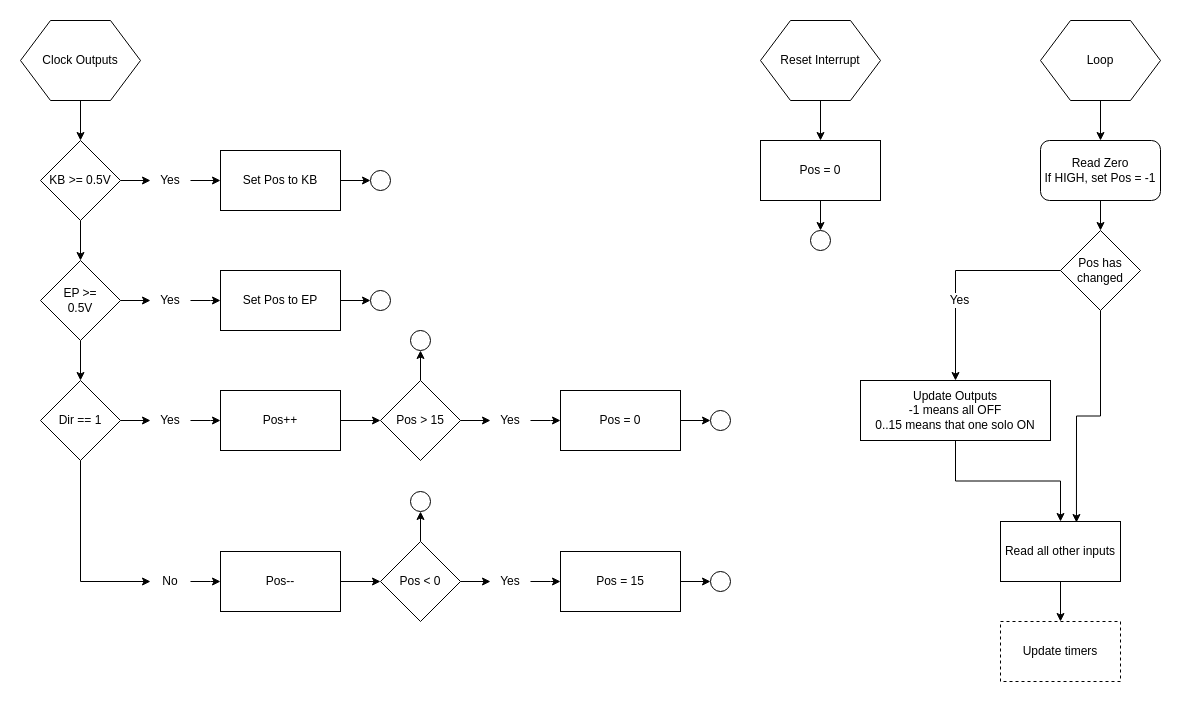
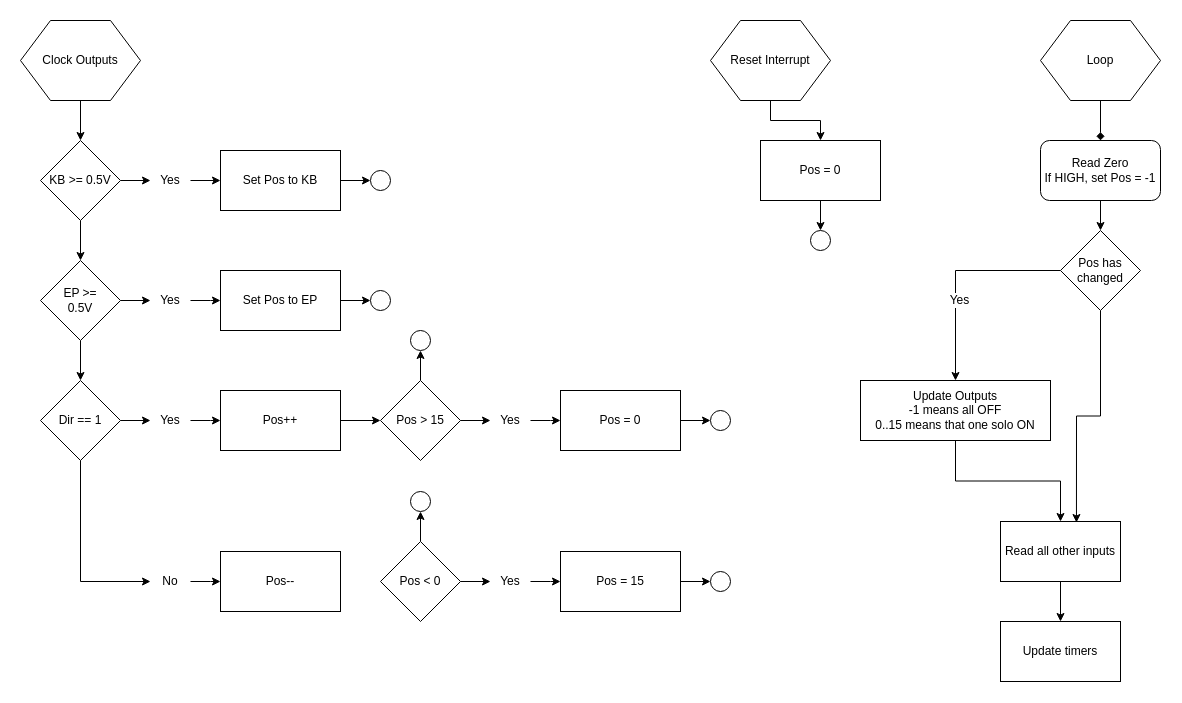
(821, 61) -> (771, 61)
(1101, 132) -> (1101, 132)
(357, 582) -> none
(1061, 652) -> (1061, 652)
